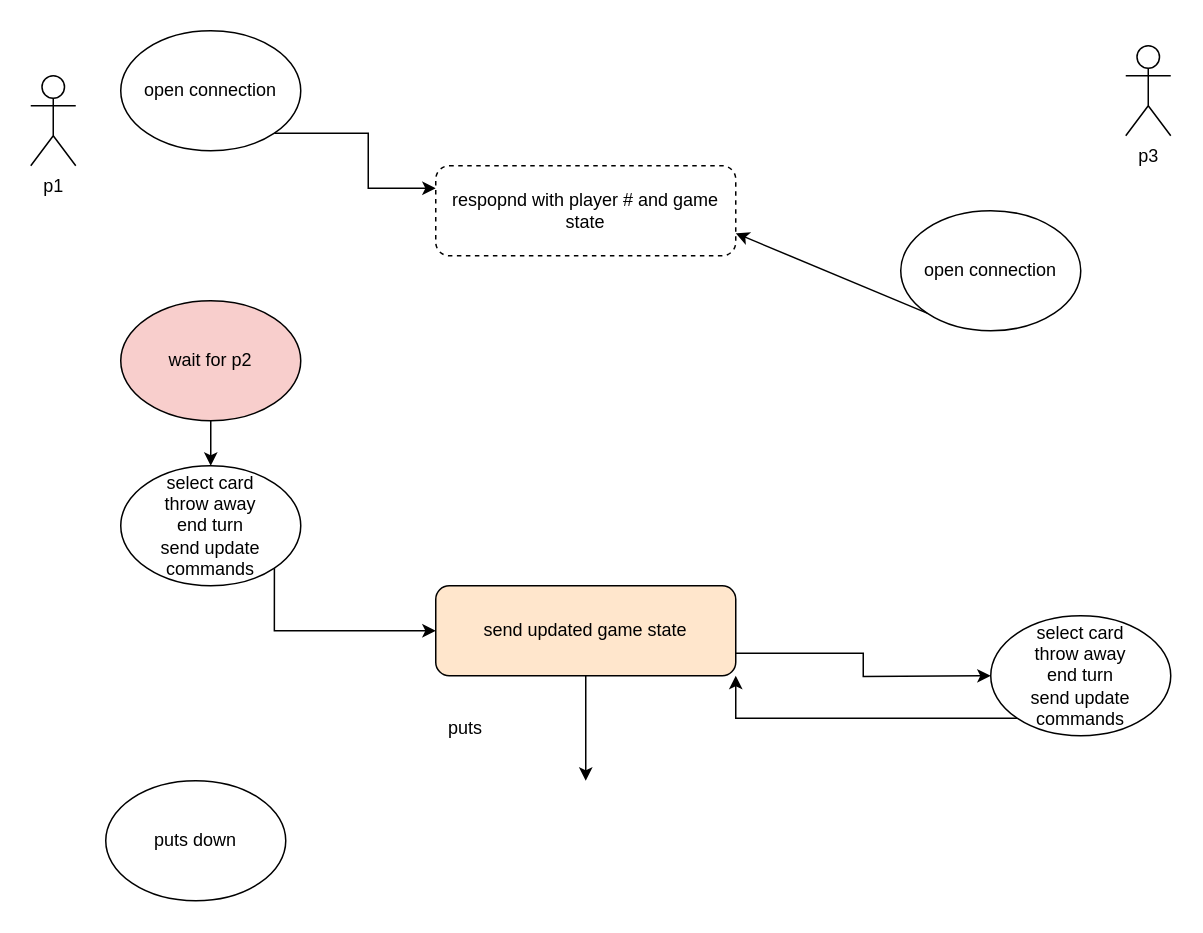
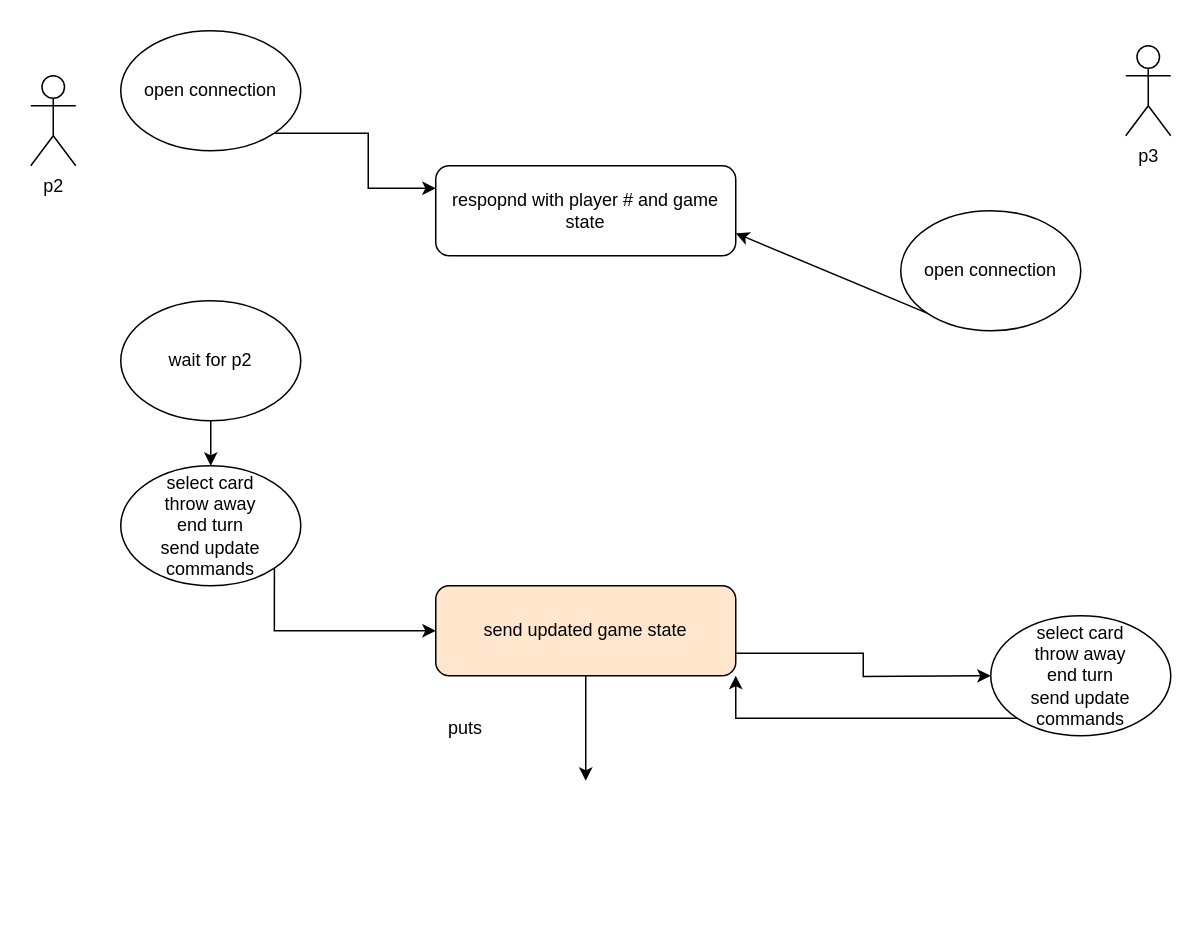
(54, 187) -> (54, 187)
(586, 211) -> (586, 211)
(211, 361) -> (211, 361)
(196, 841) -> none
